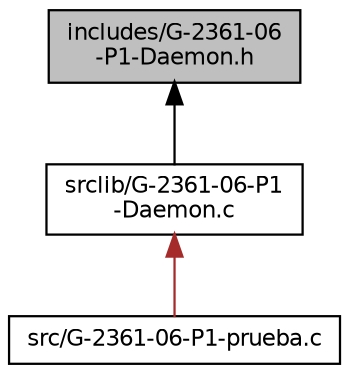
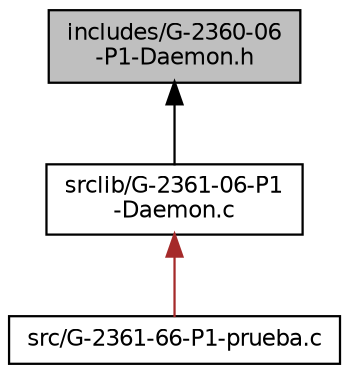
(175, 46) -> (175, 46)
(175, 340) -> (175, 340)
